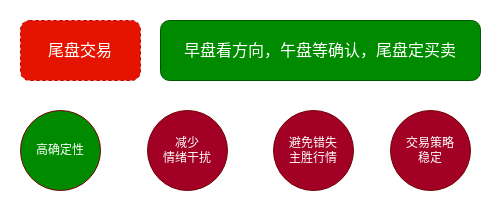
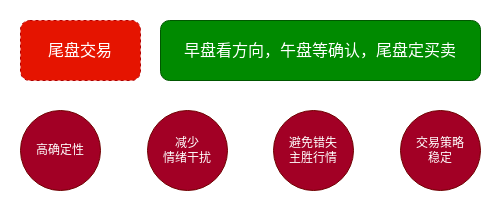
(61, 151) -> (61, 151)
(431, 151) -> (441, 151)
